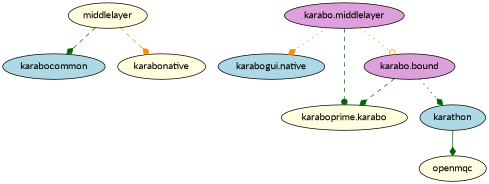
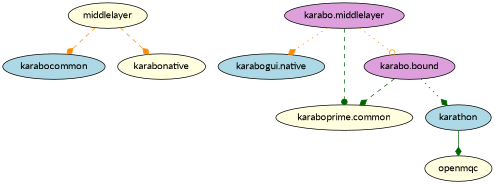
(84, 38) -> (84, 38)
(344, 118) -> (344, 118)
